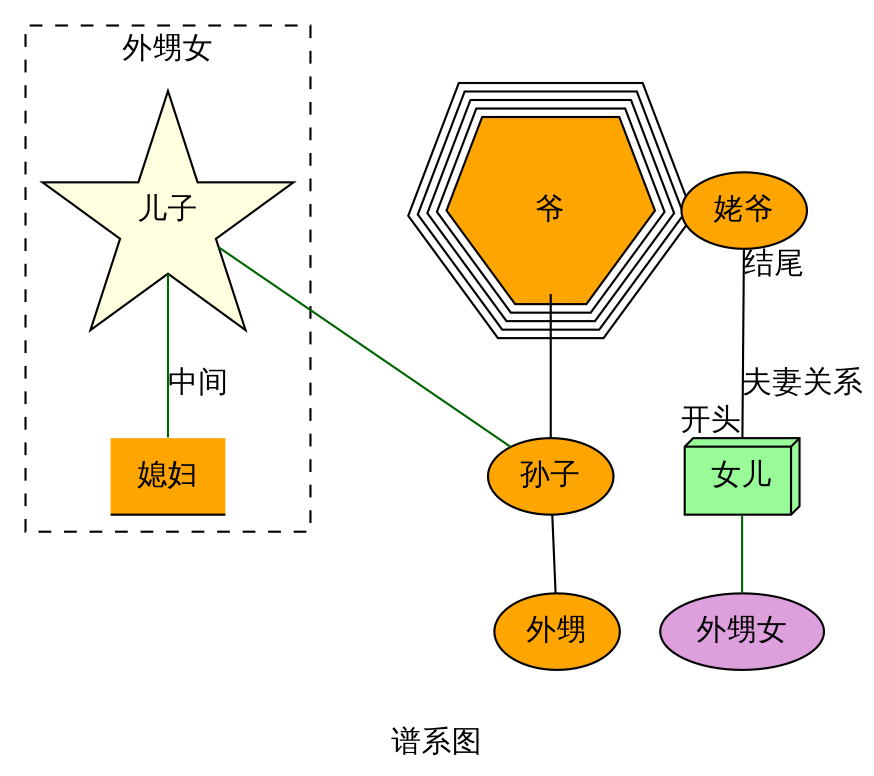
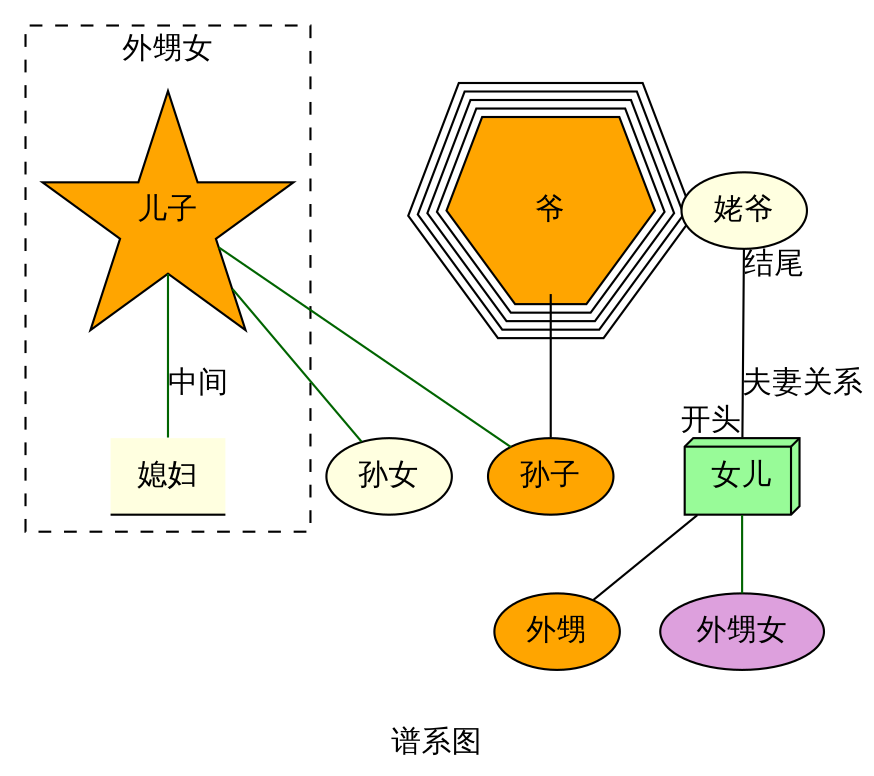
(168, 211) -> (168, 211)
(744, 211) -> (744, 211)
(168, 476) -> (168, 476)
none -> (389, 476)
(554, 554) -> (645, 557)
